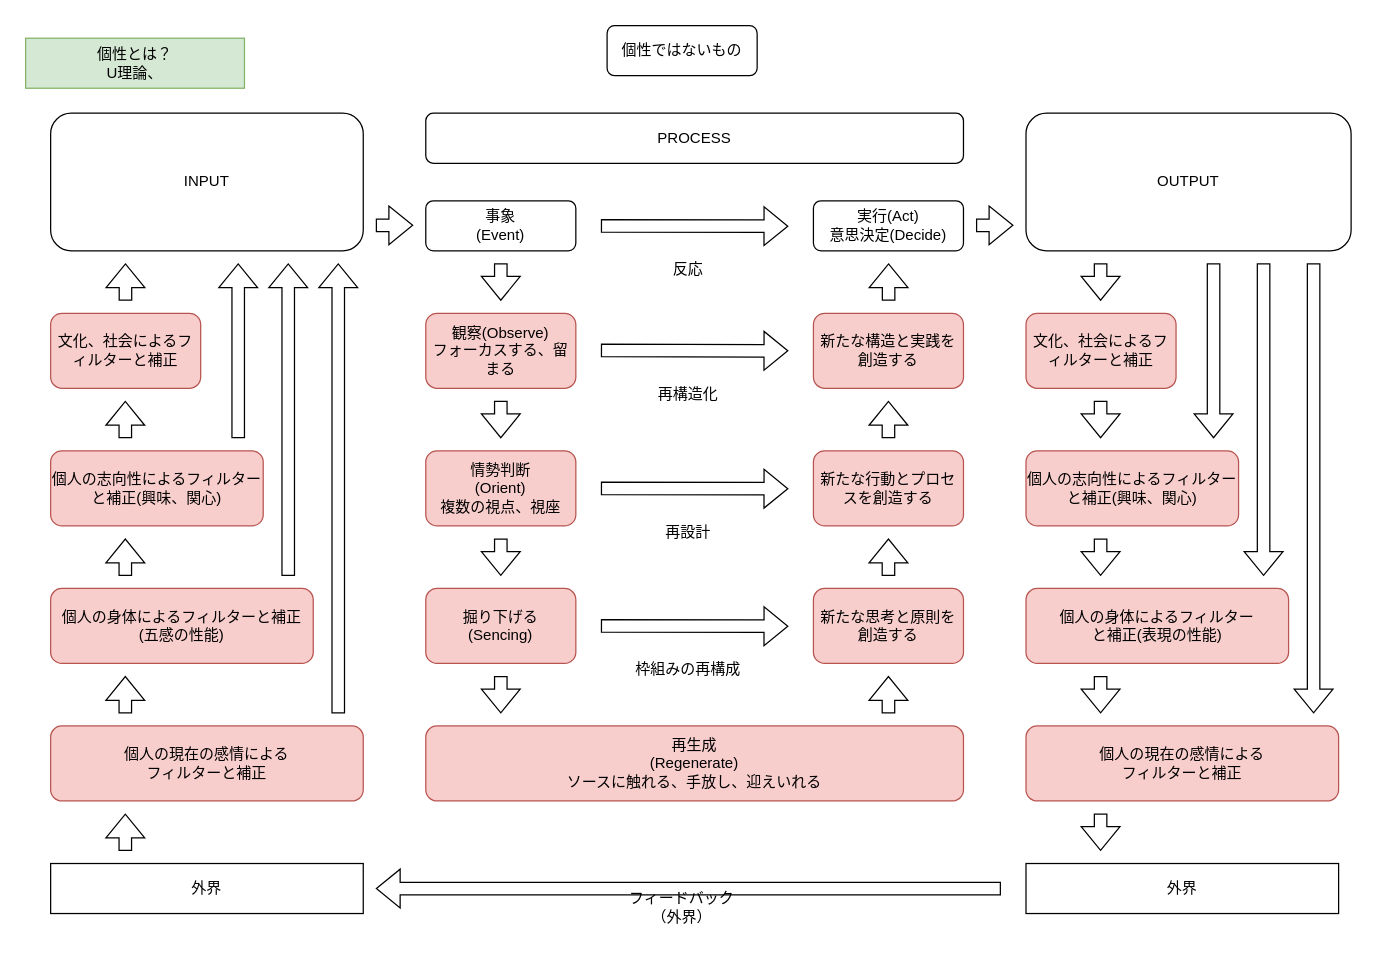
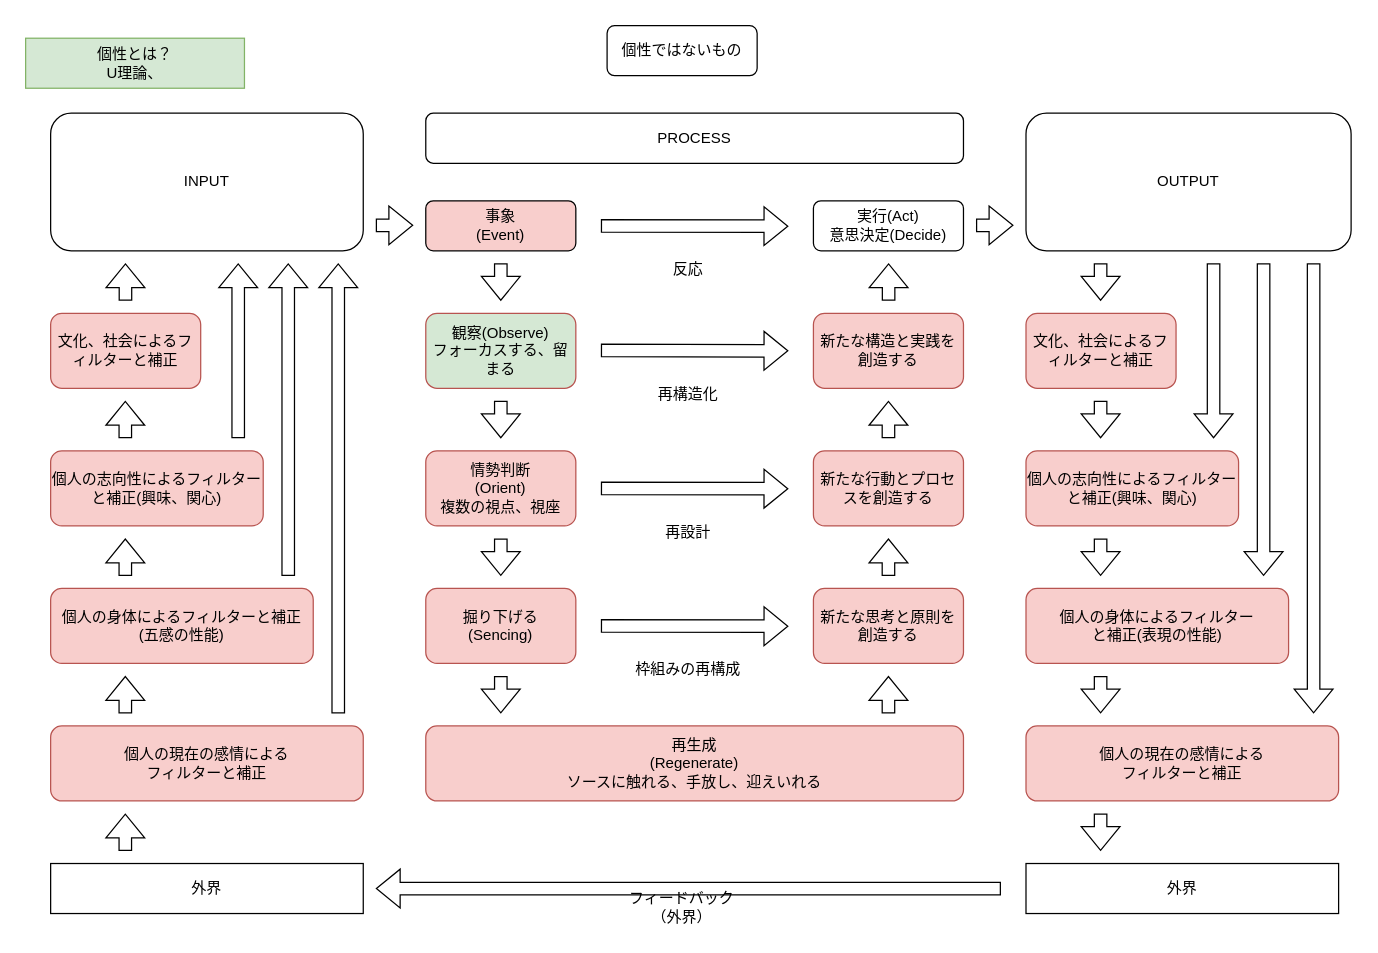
(501, 226) -> (501, 226)
(501, 351) -> (501, 351)
